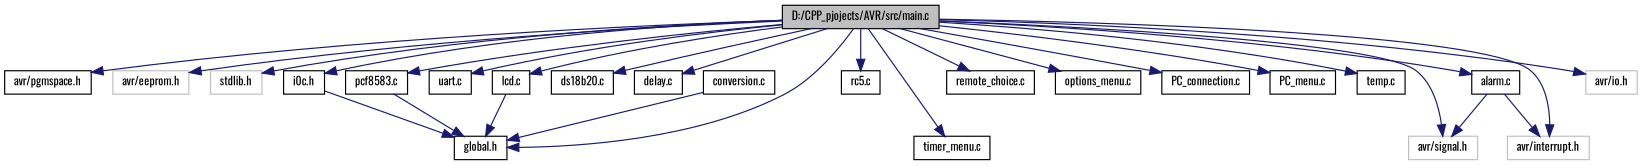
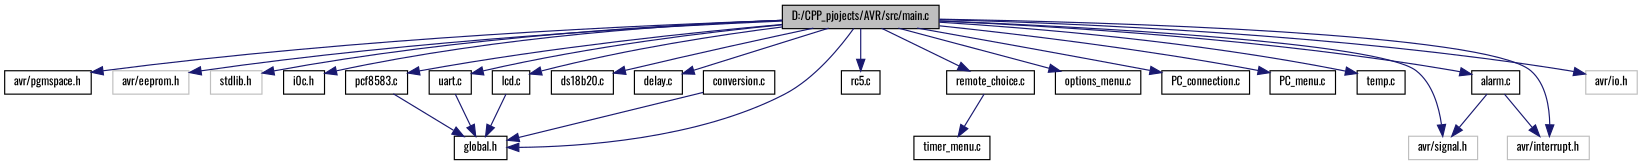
(903, 78) -> (974, 110)
(384, 112) -> (463, 110)
